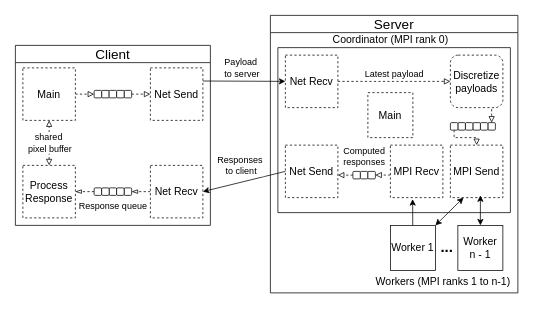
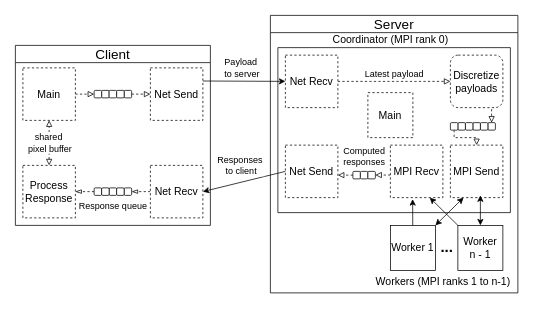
none -> (438, 206)
